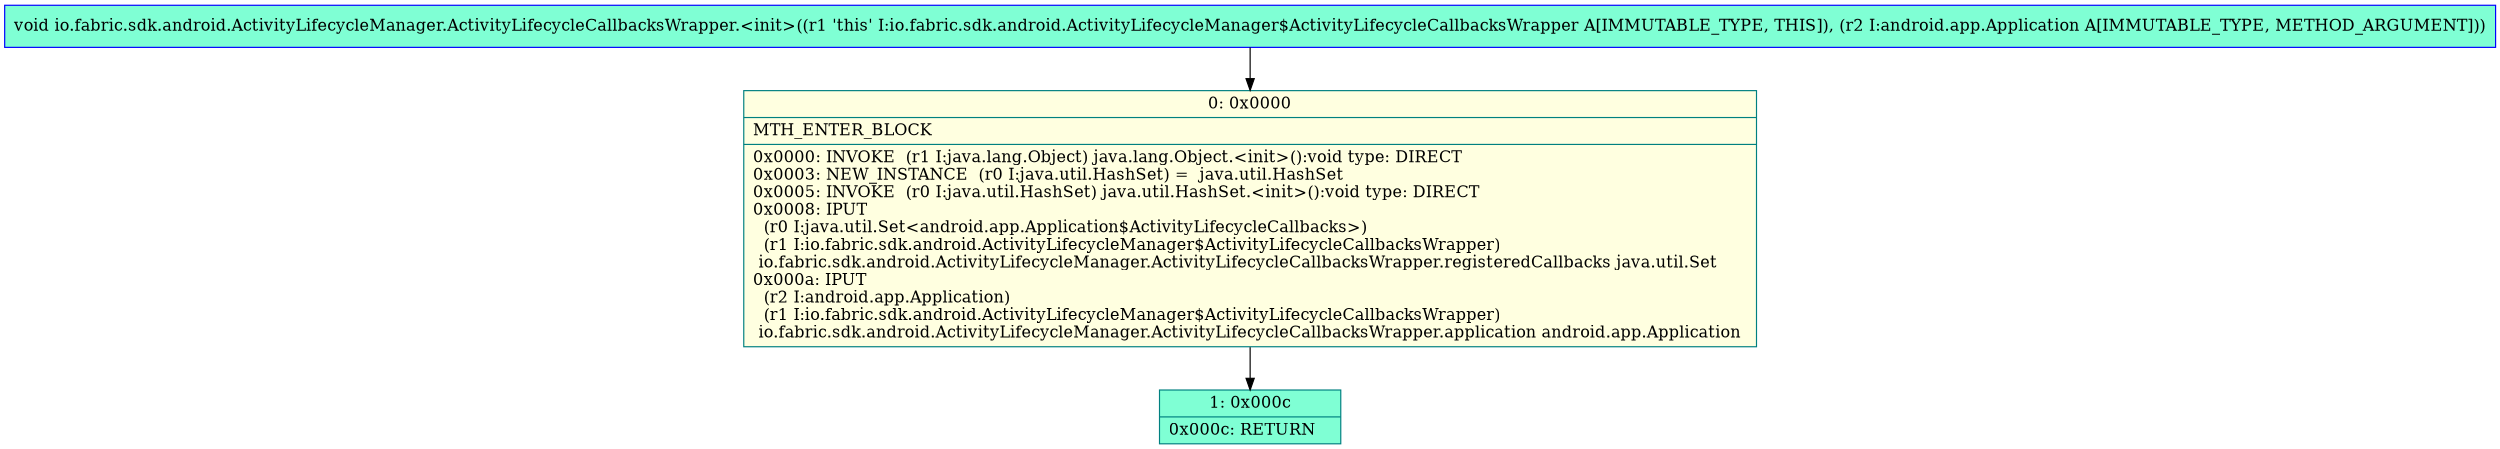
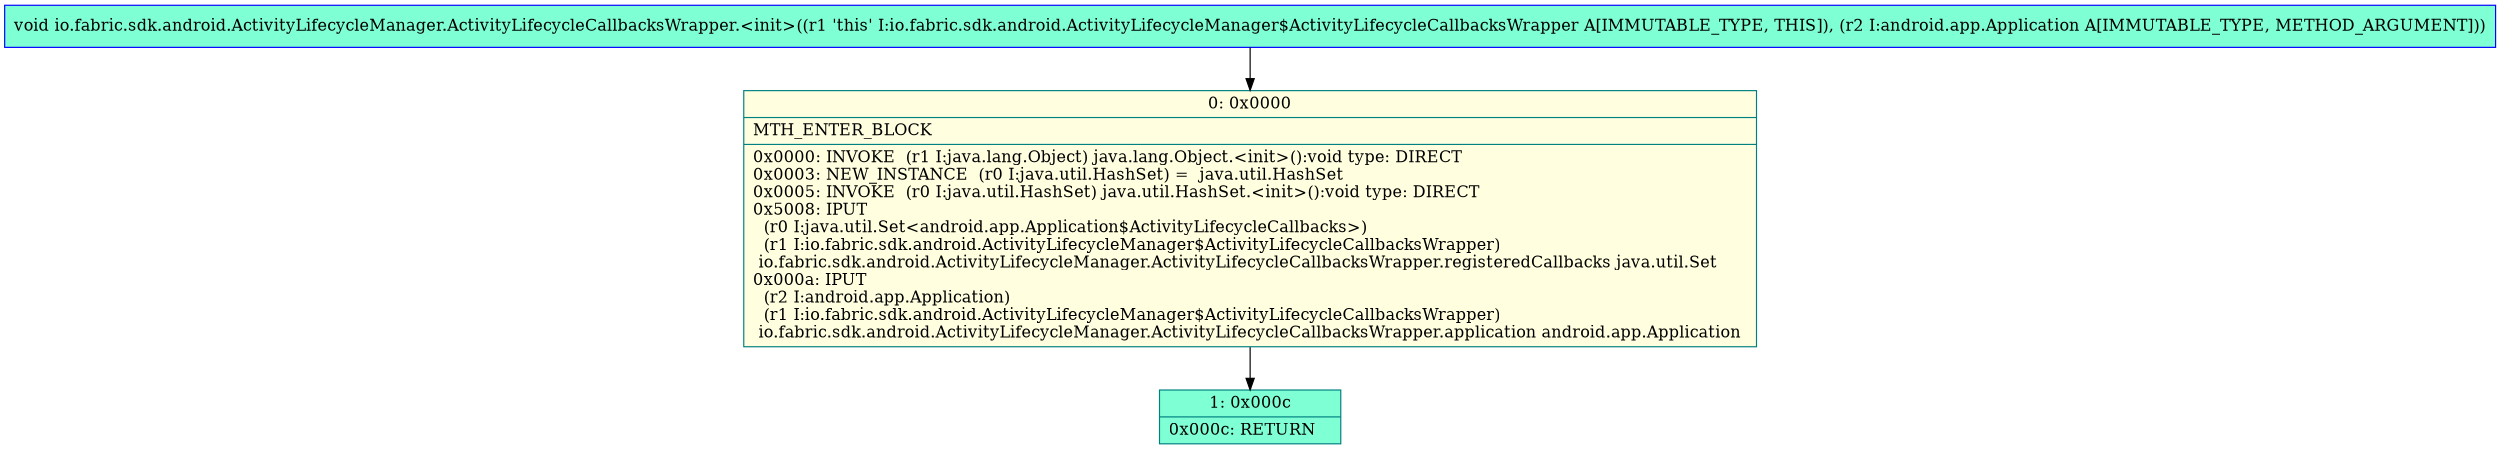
(816, 210) -> (816, 210)
